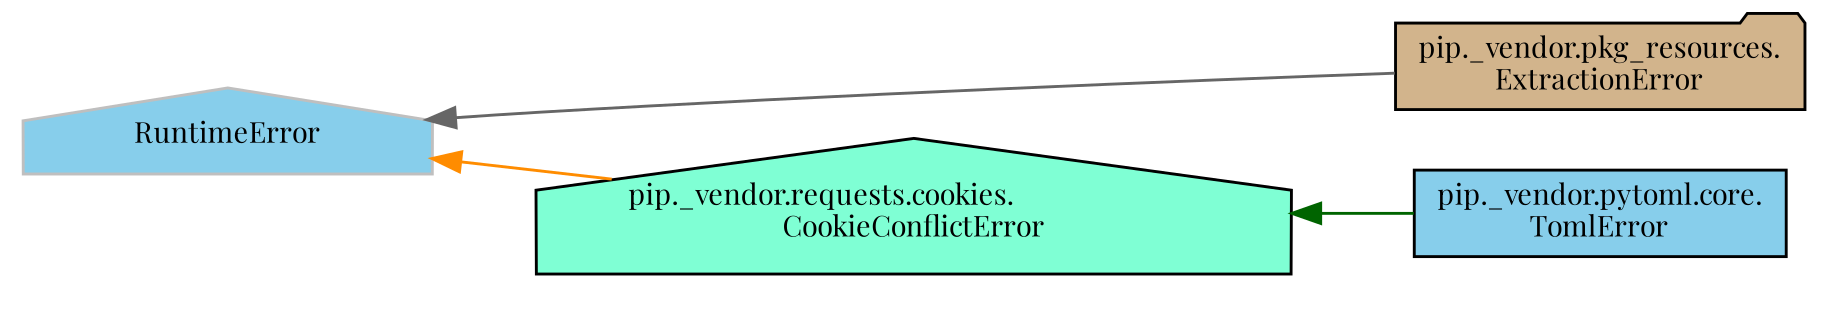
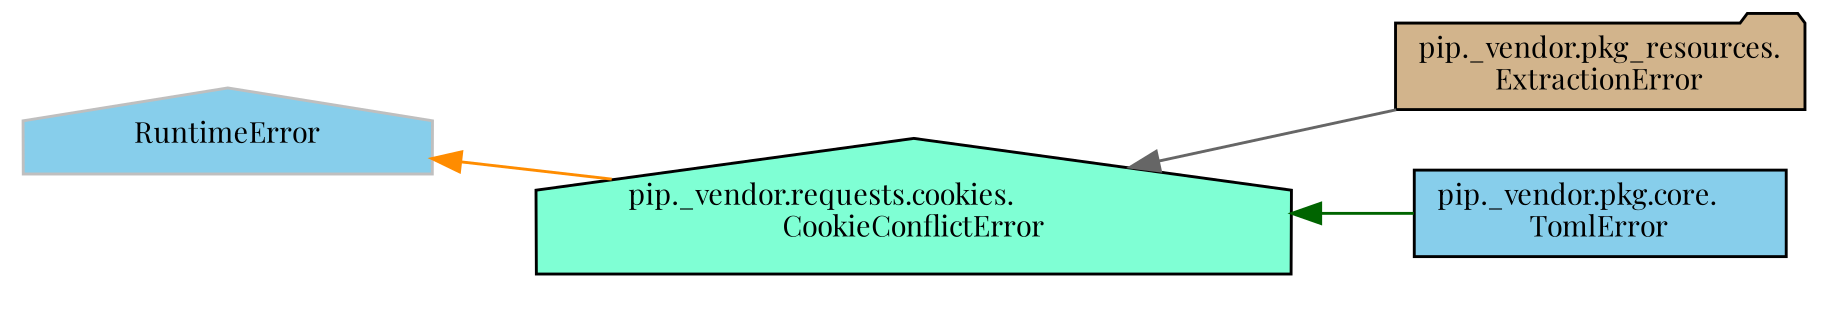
(925, 92) -> (1277, 135)
(1600, 213) -> (1600, 213)
